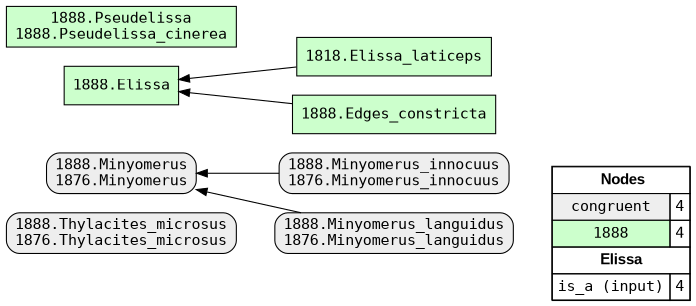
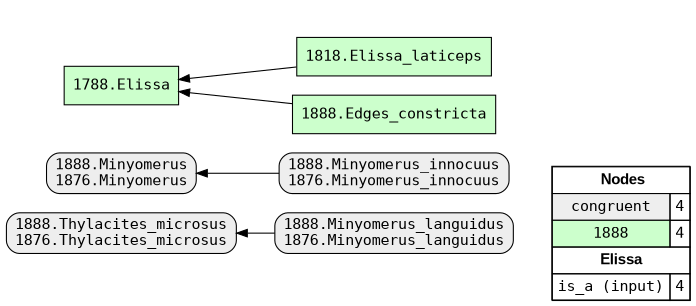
(121, 27) -> none
(121, 86) -> (121, 86)
(254, 202) -> (261, 233)
